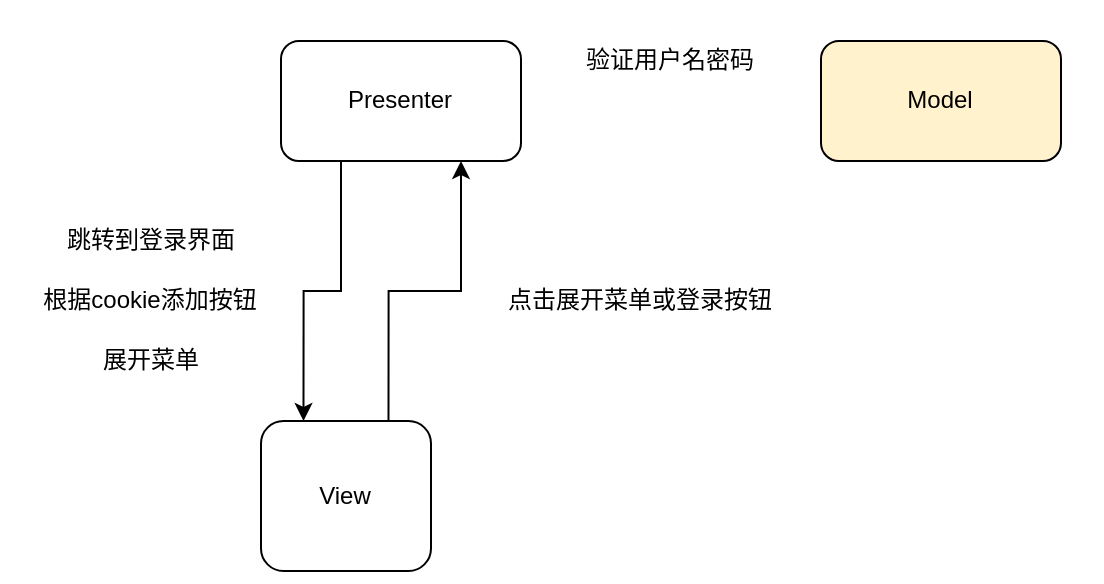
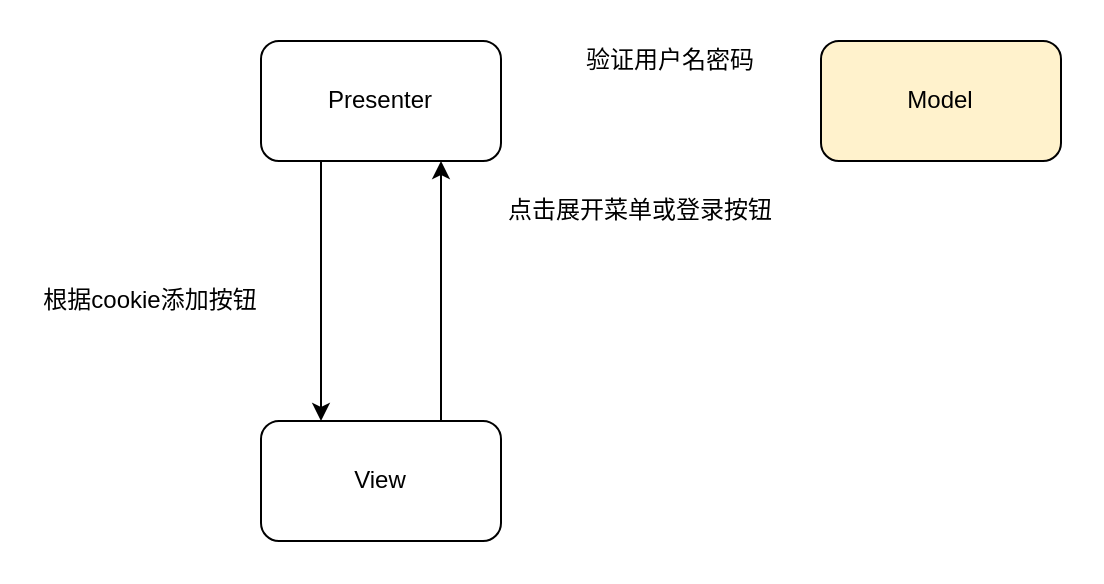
(401, 101) -> (381, 101)
(151, 241) -> none
(641, 301) -> (641, 211)
(151, 361) -> none
(346, 496) -> (381, 481)
